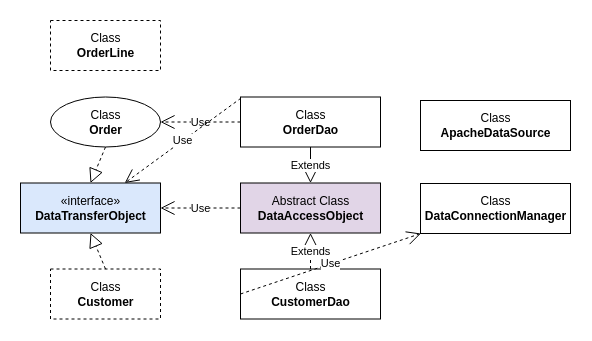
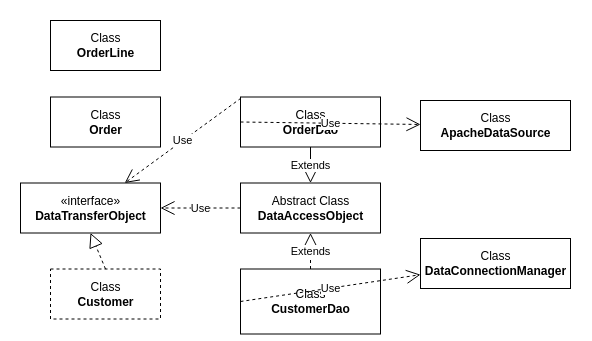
(106, 46) -> (106, 46)
(106, 122) -> (106, 122)
(202, 122) -> (329, 123)
(101, 158) -> none
(91, 208) -> (91, 208)
(311, 208) -> (311, 208)
(496, 209) -> (496, 264)
(311, 294) -> (311, 302)
